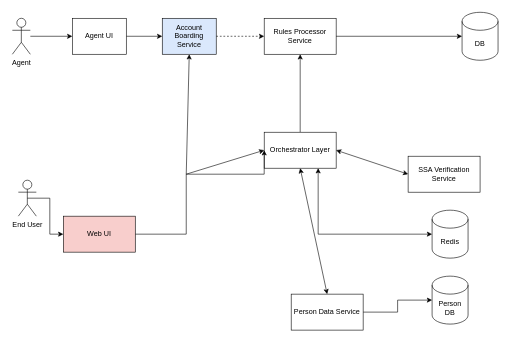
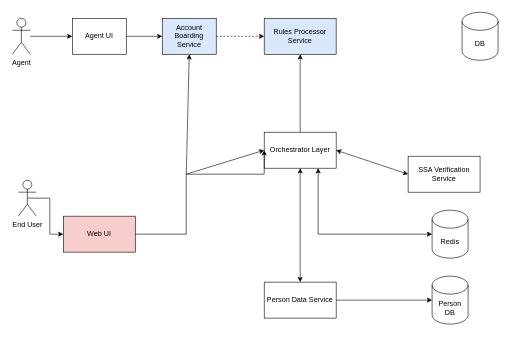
(300, 36) -> (300, 36)
(456, 36) -> none
(327, 312) -> (300, 300)
